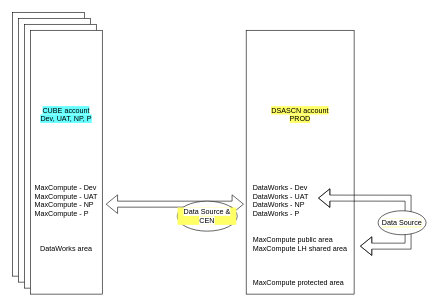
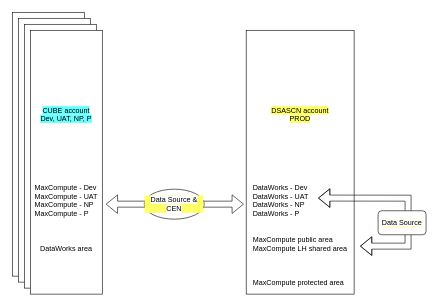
(207, 216) -> (174, 204)
(402, 223) -> (402, 223)
